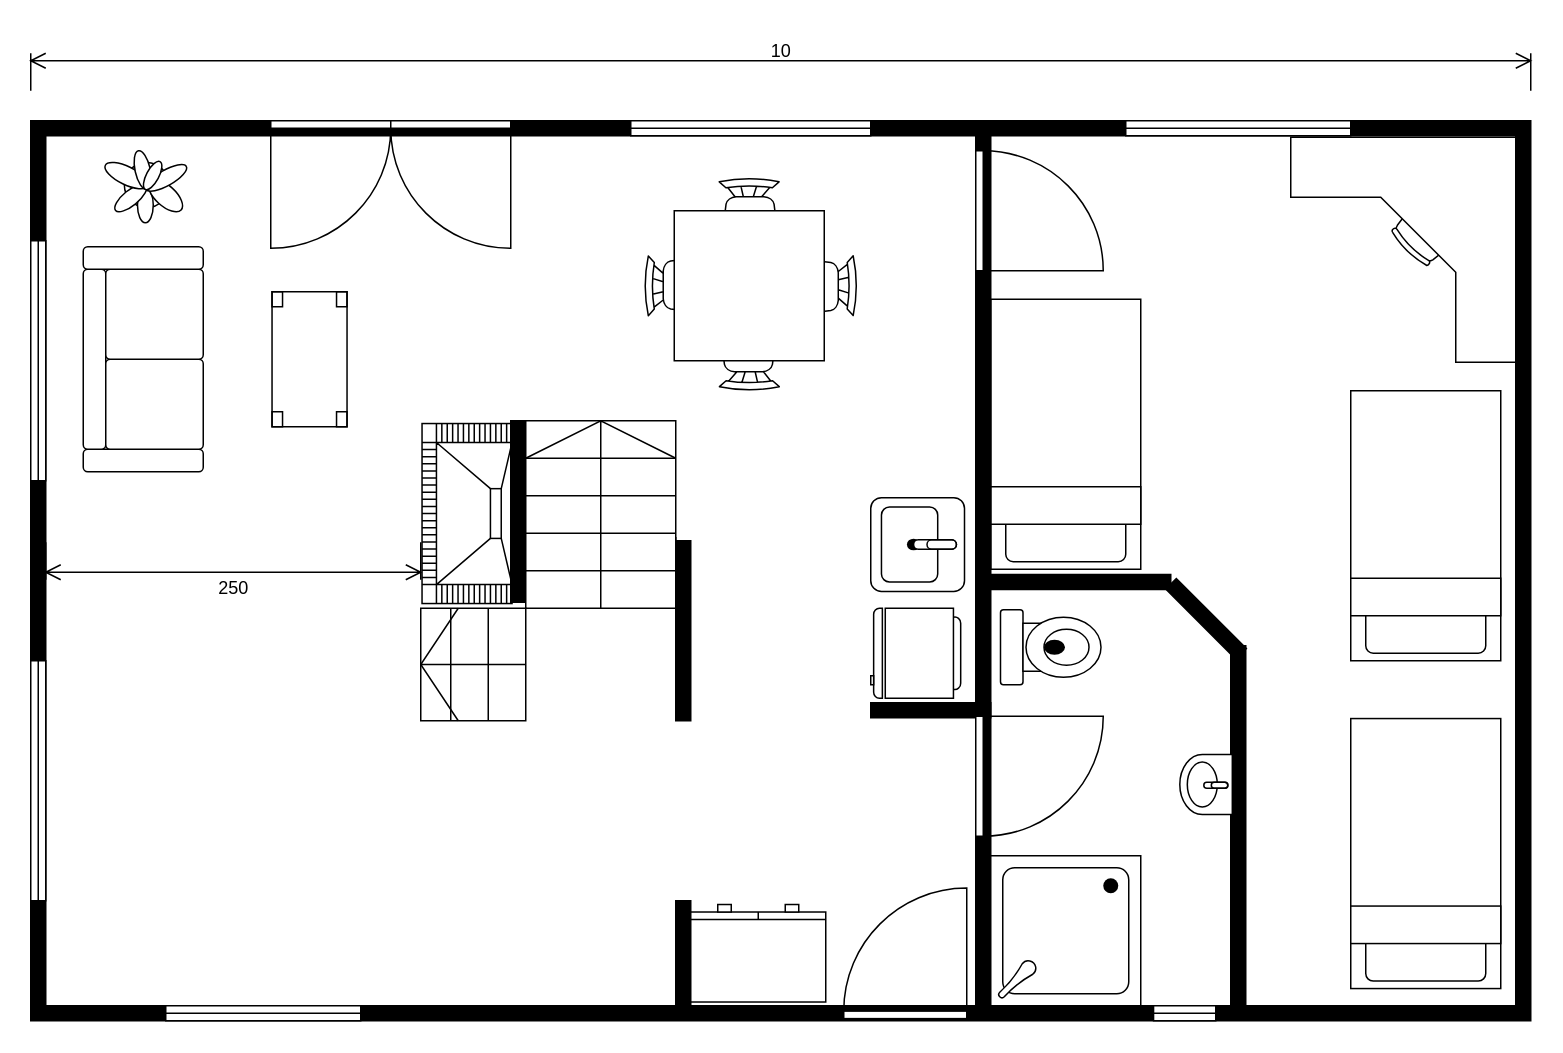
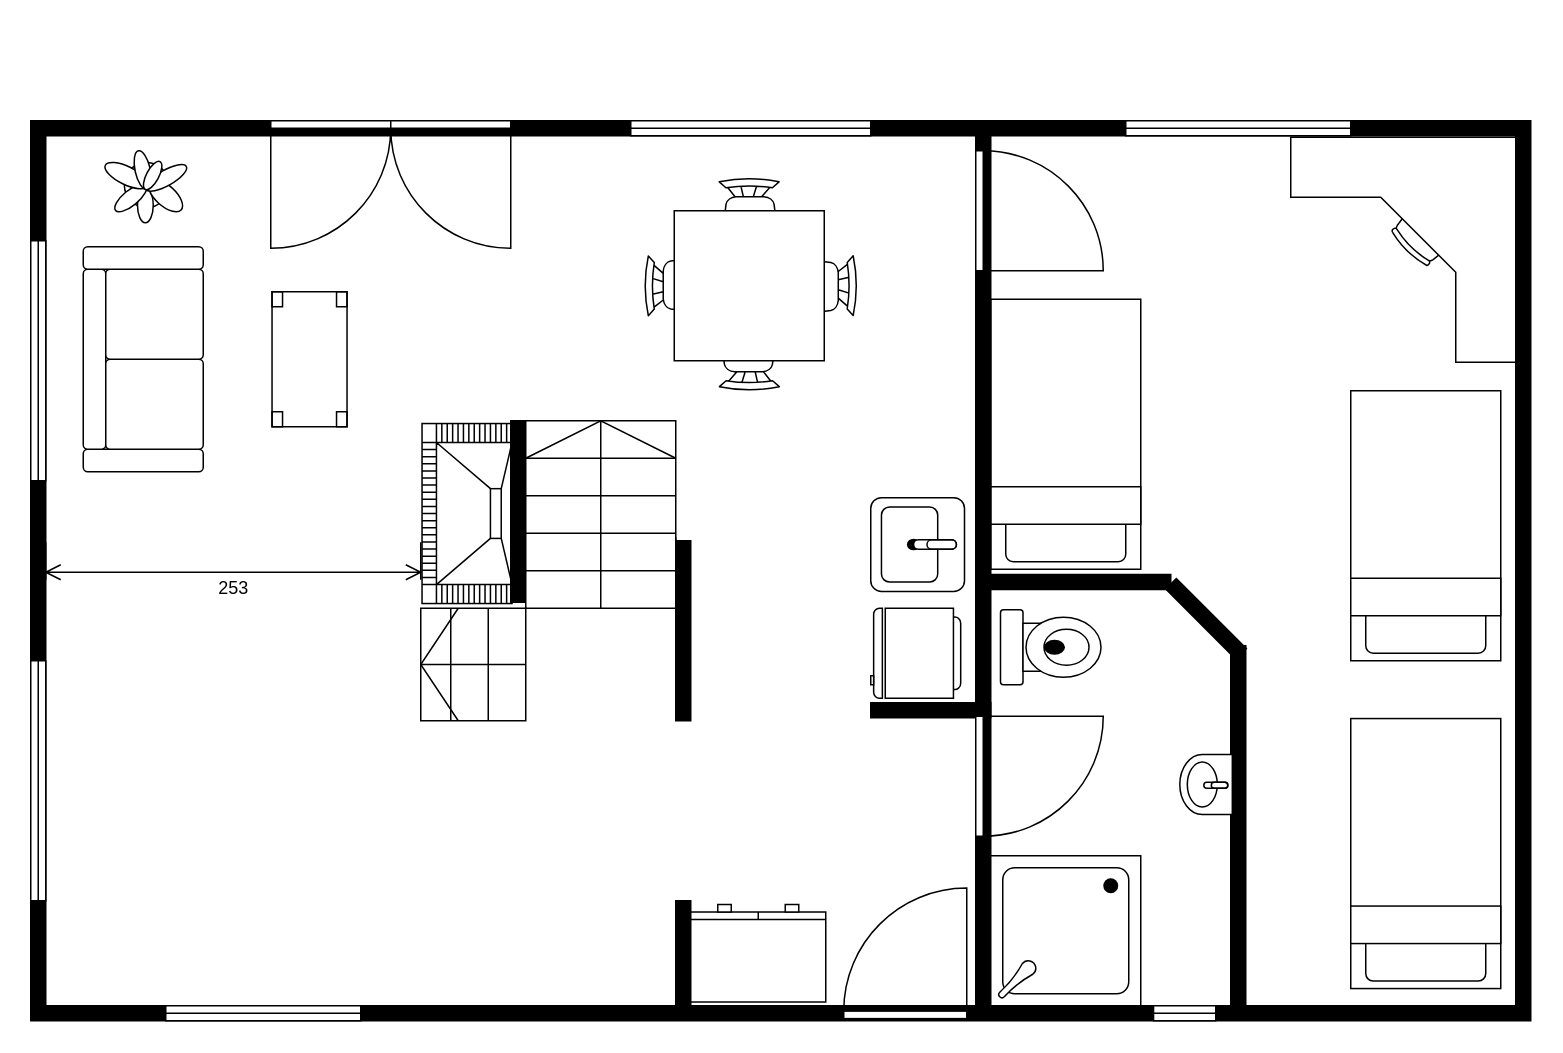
(781, 61) -> none
(234, 587) -> (234, 587)
